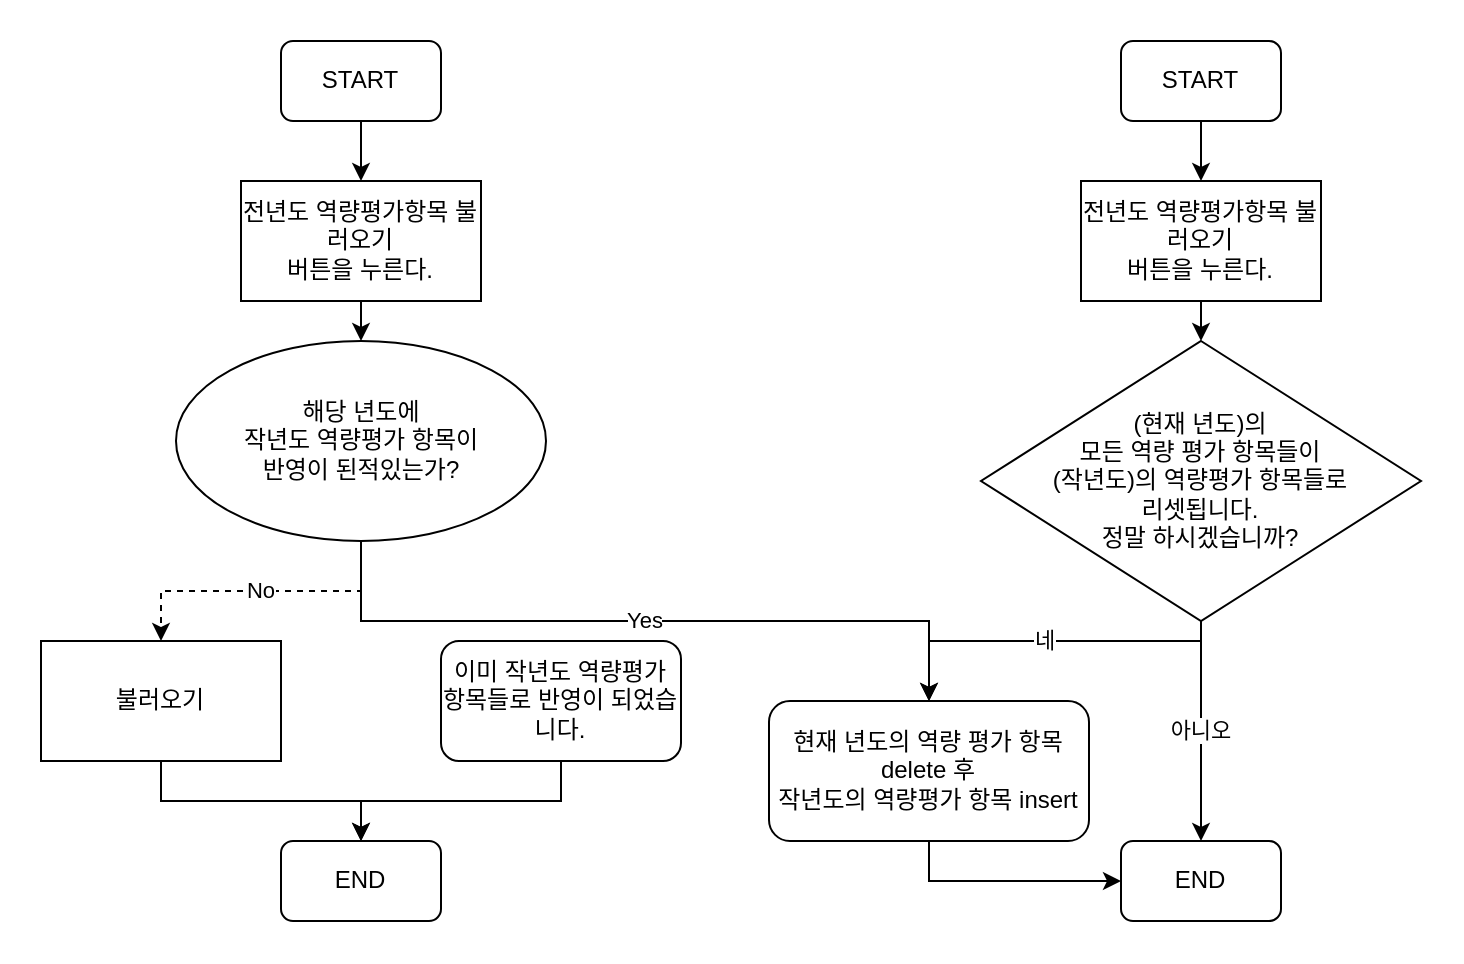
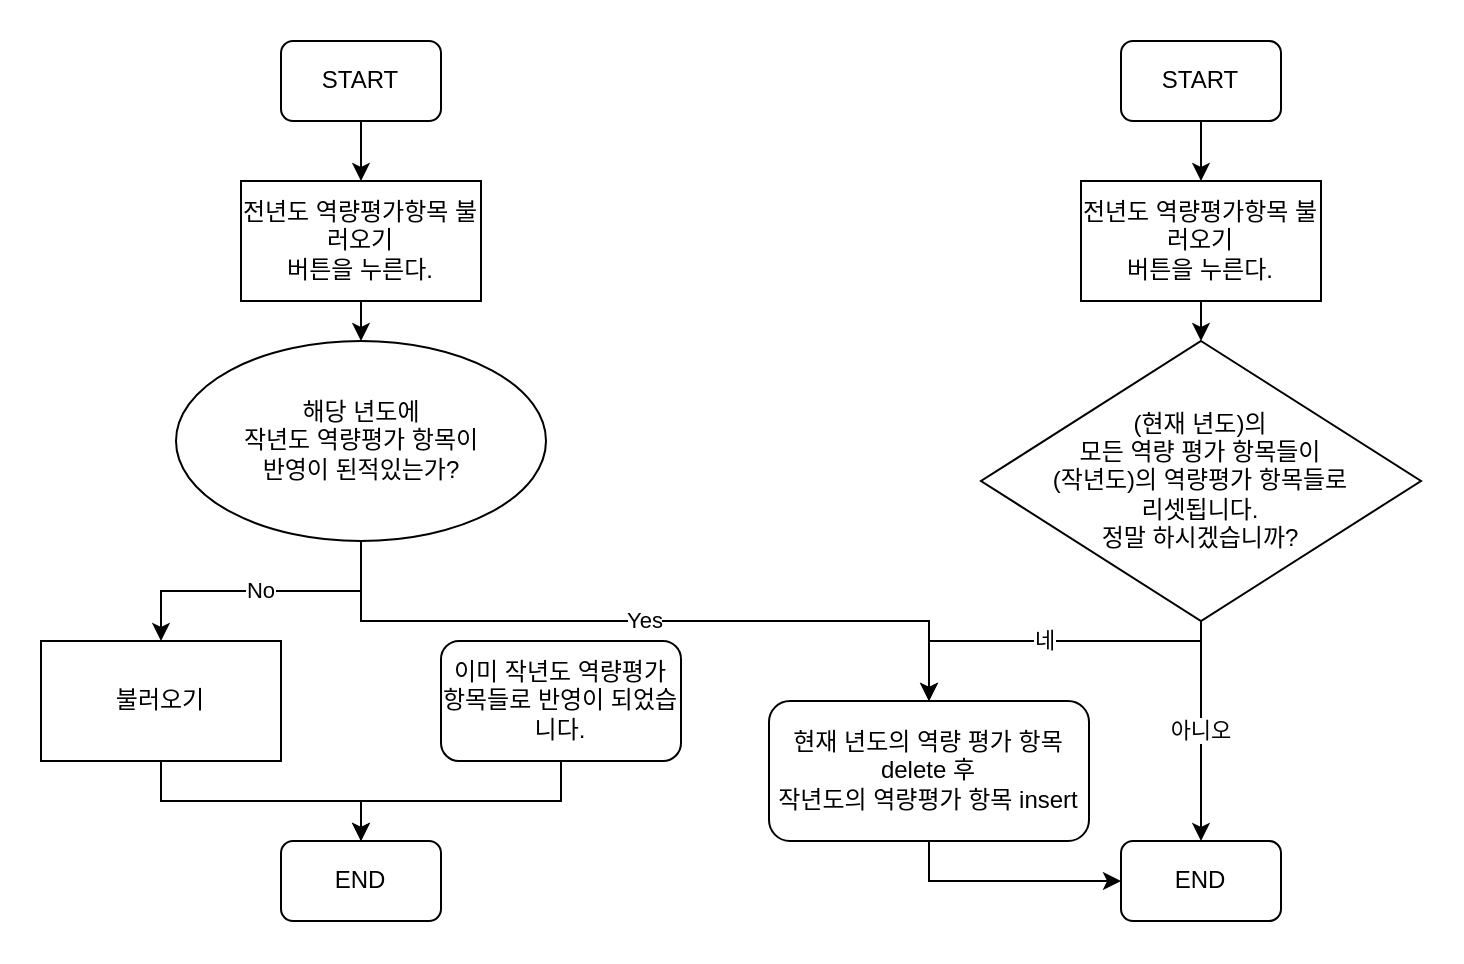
(186, 591) -> (186, 591)
